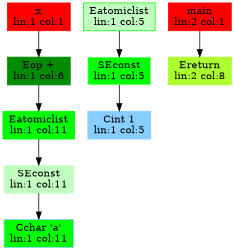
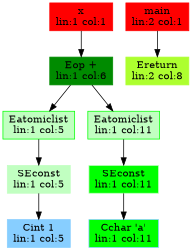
(119, 71) -> (39, 179)
none -> (62, 95)
(39, 125) -> (124, 125)
(39, 179) -> (124, 179)
